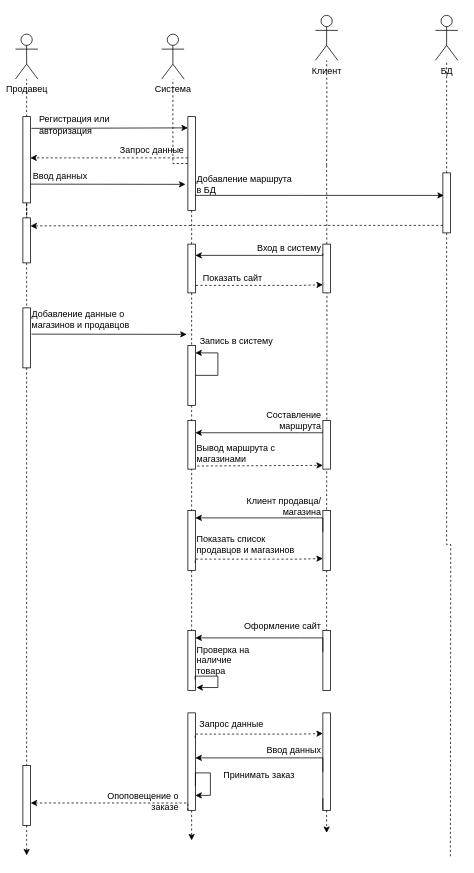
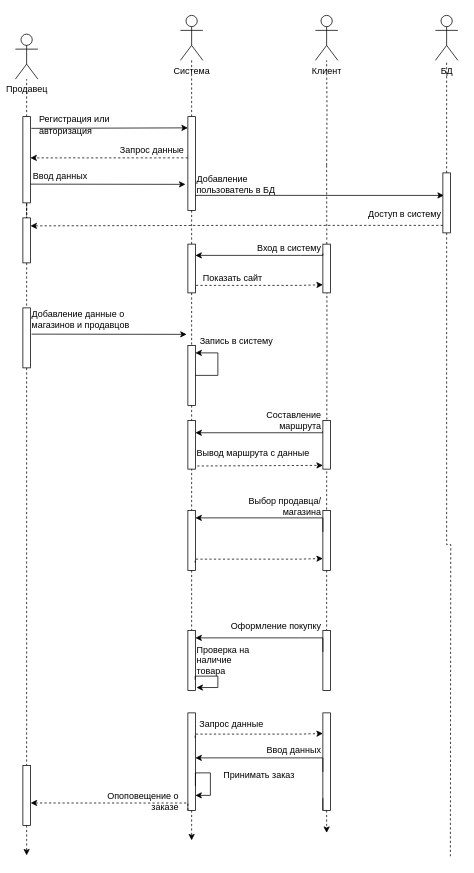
(173, 57) -> (192, 38)
(245, 184) -> (245, 184)
none -> (394, 214)
(260, 453) -> (251, 453)
(273, 507) -> (273, 507)
(248, 544) -> none
(285, 627) -> (277, 627)
